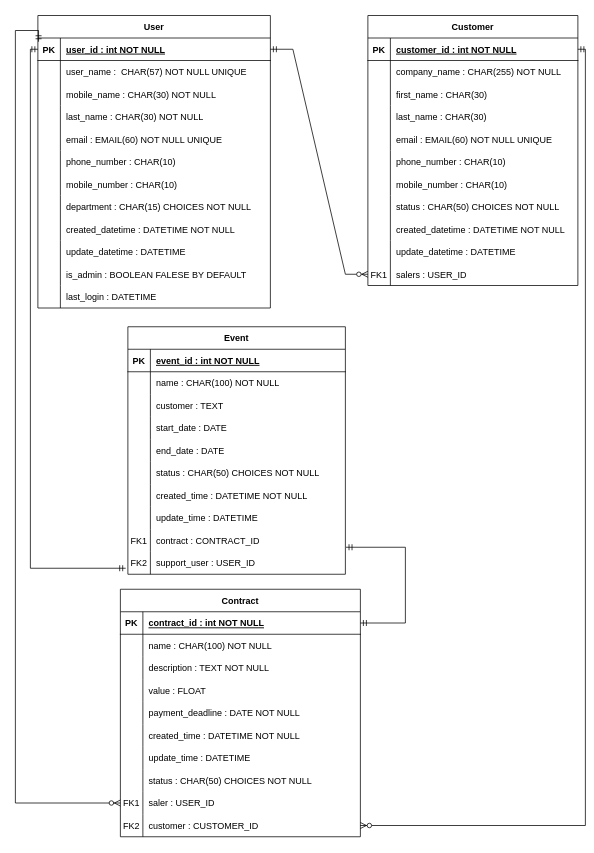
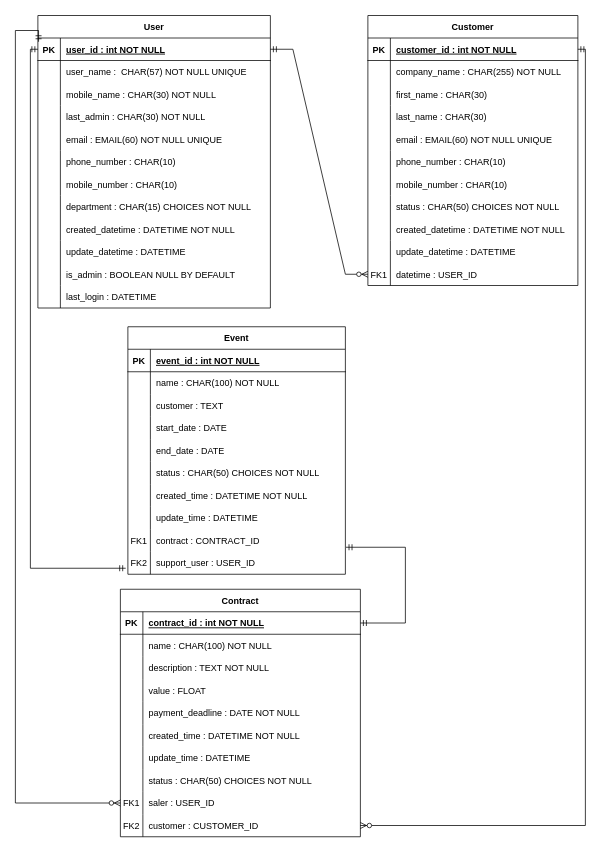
(132, 117) -> (133, 117)
(147, 275) -> (142, 275)
(432, 275) -> (437, 275)
